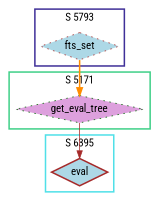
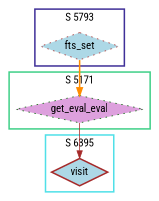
(80, 109) -> (80, 109)
(80, 172) -> (80, 172)
